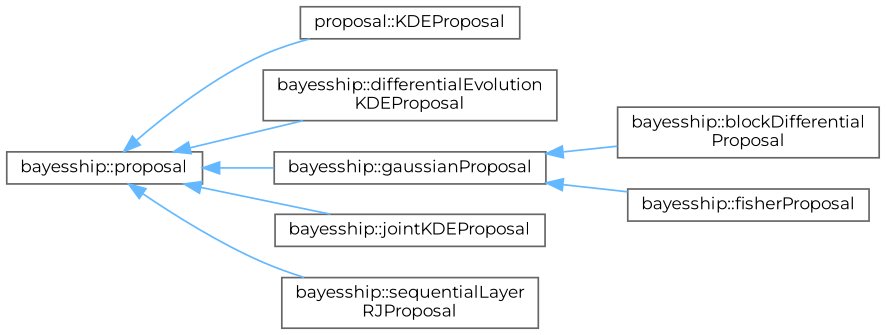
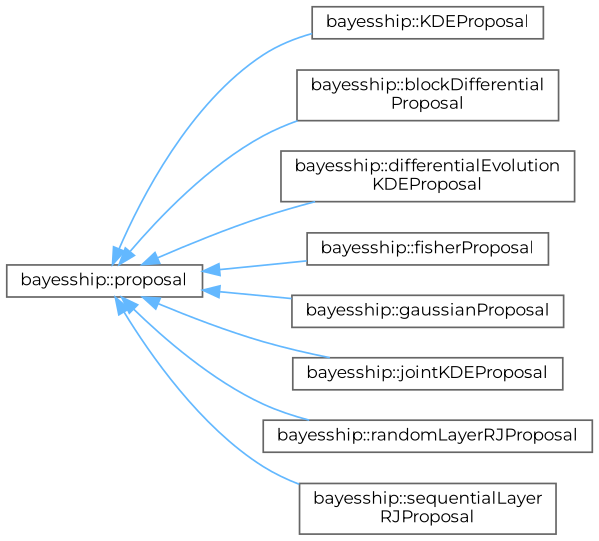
(410, 23) -> (428, 23)
(590, 149) -> (206, 176)
(595, 188) -> (263, 265)
none -> (428, 436)
